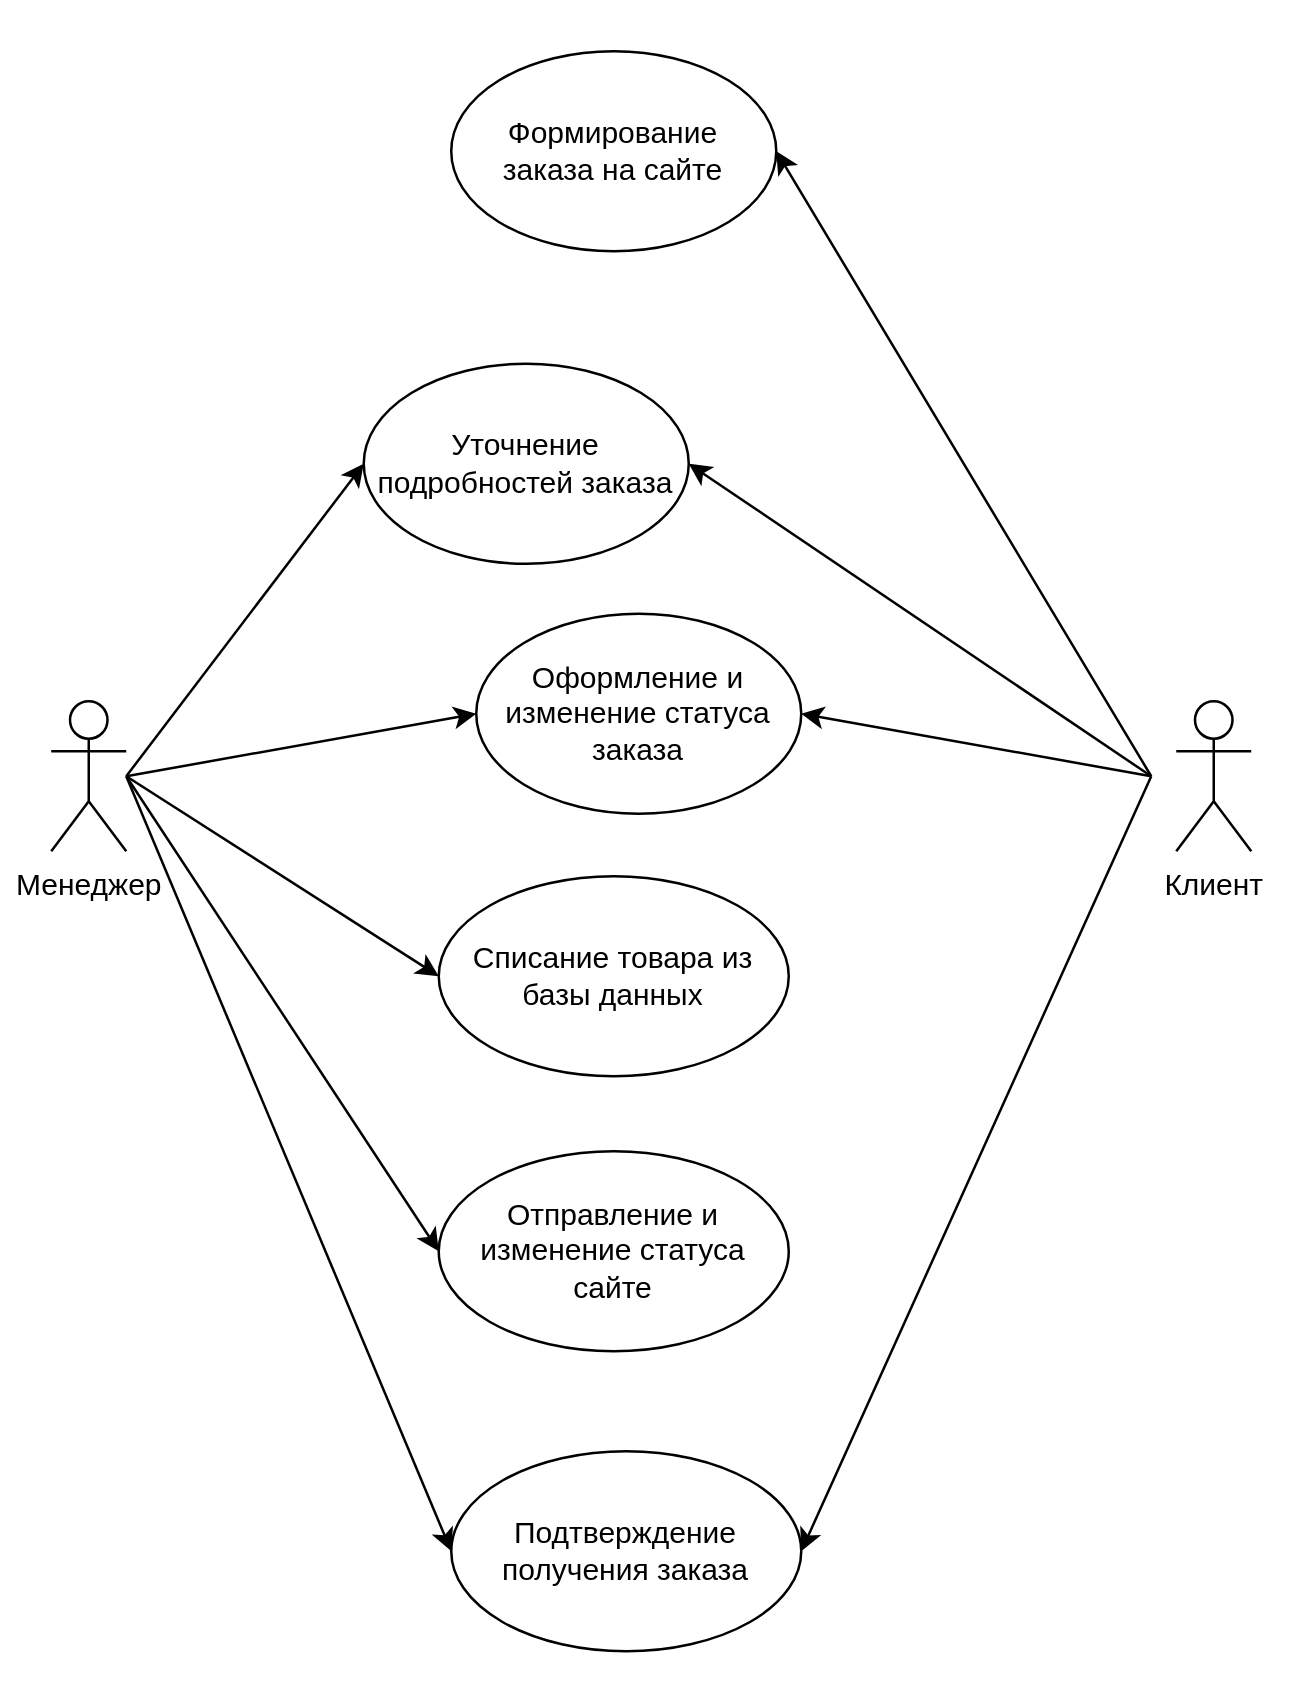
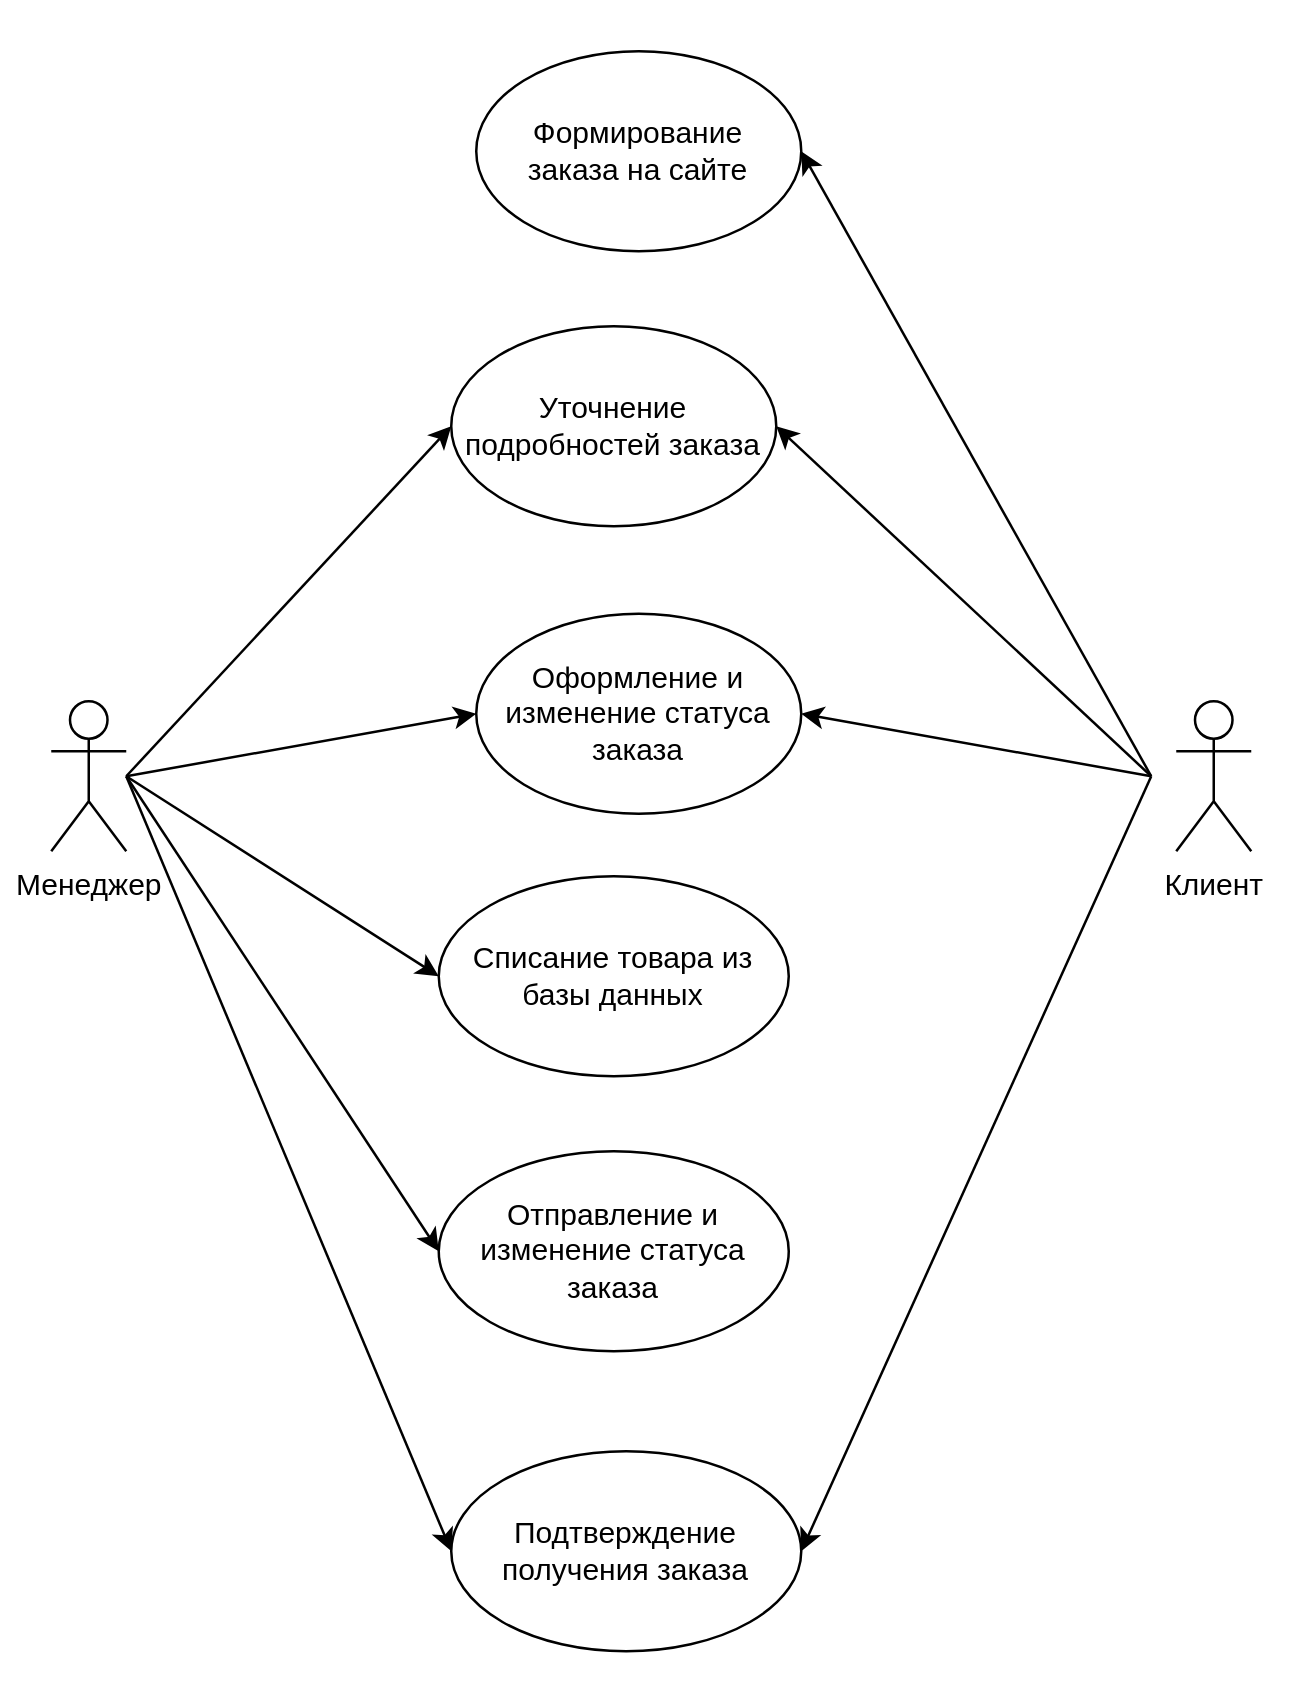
(614, 151) -> (639, 151)
(526, 464) -> (614, 426)
(614, 1251) -> (614, 1251)
